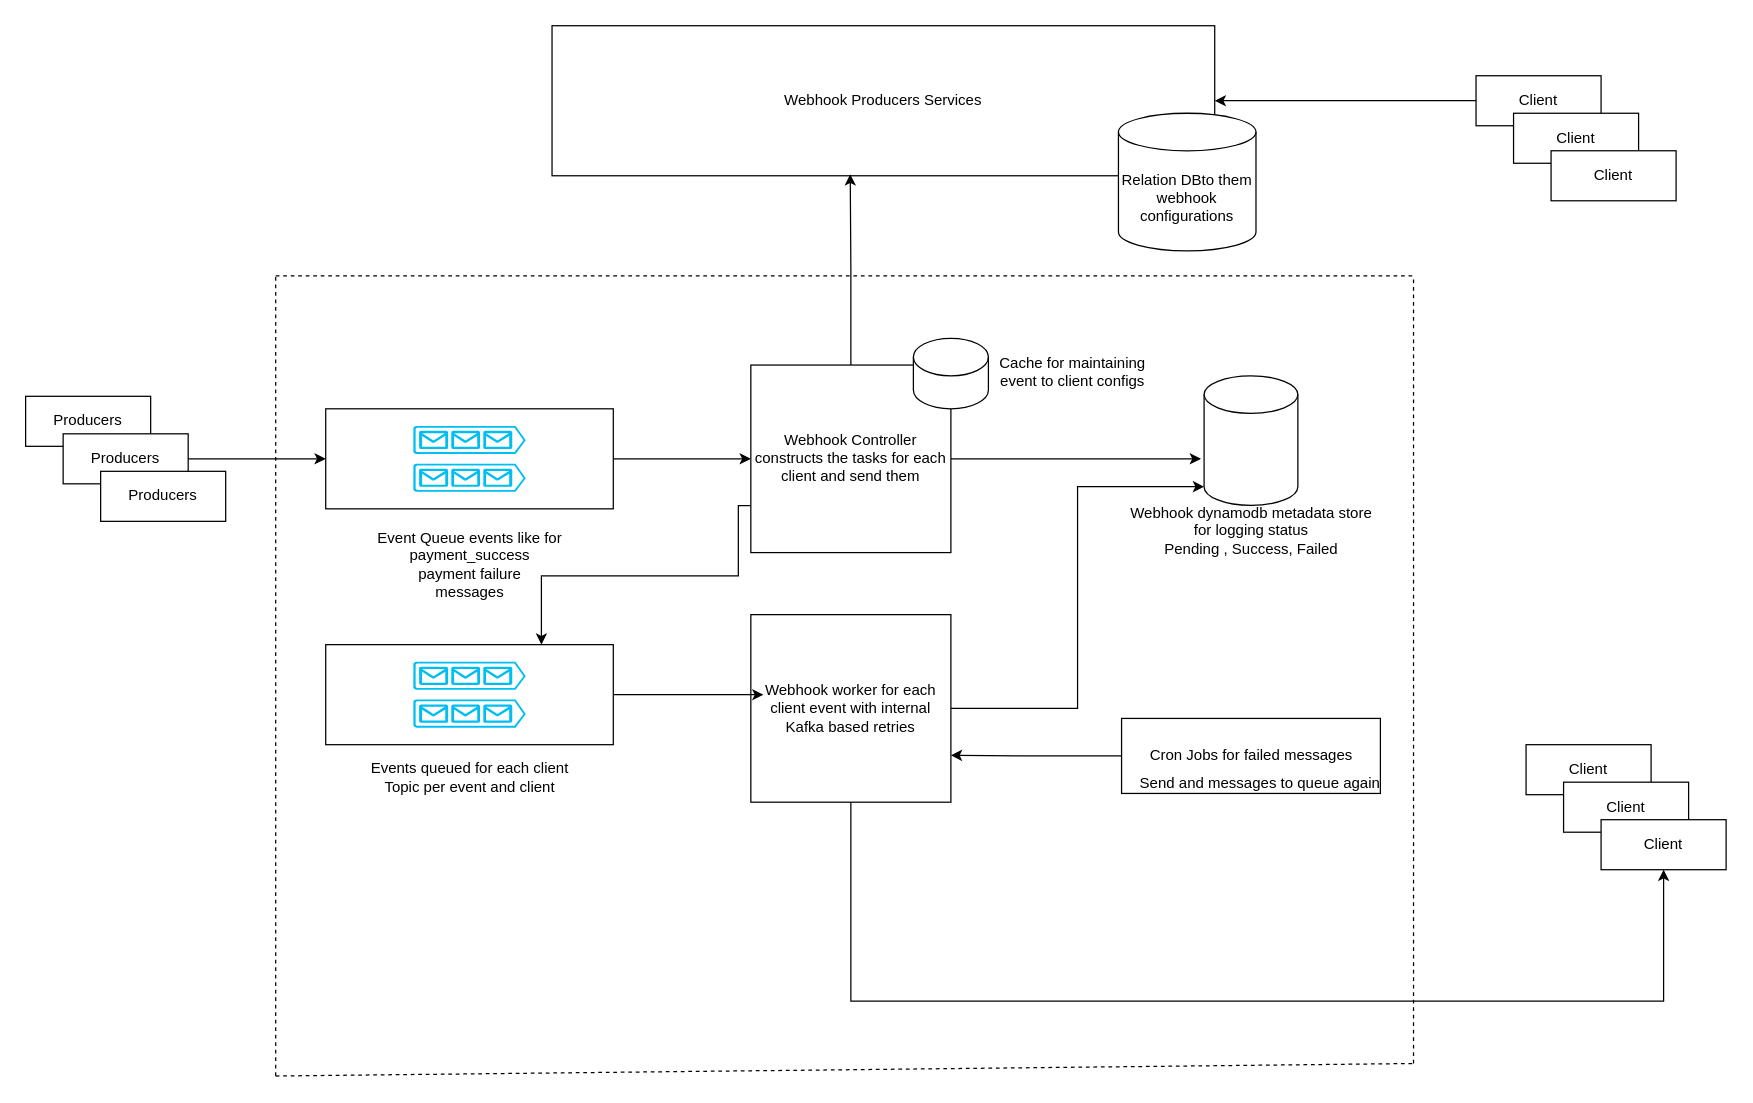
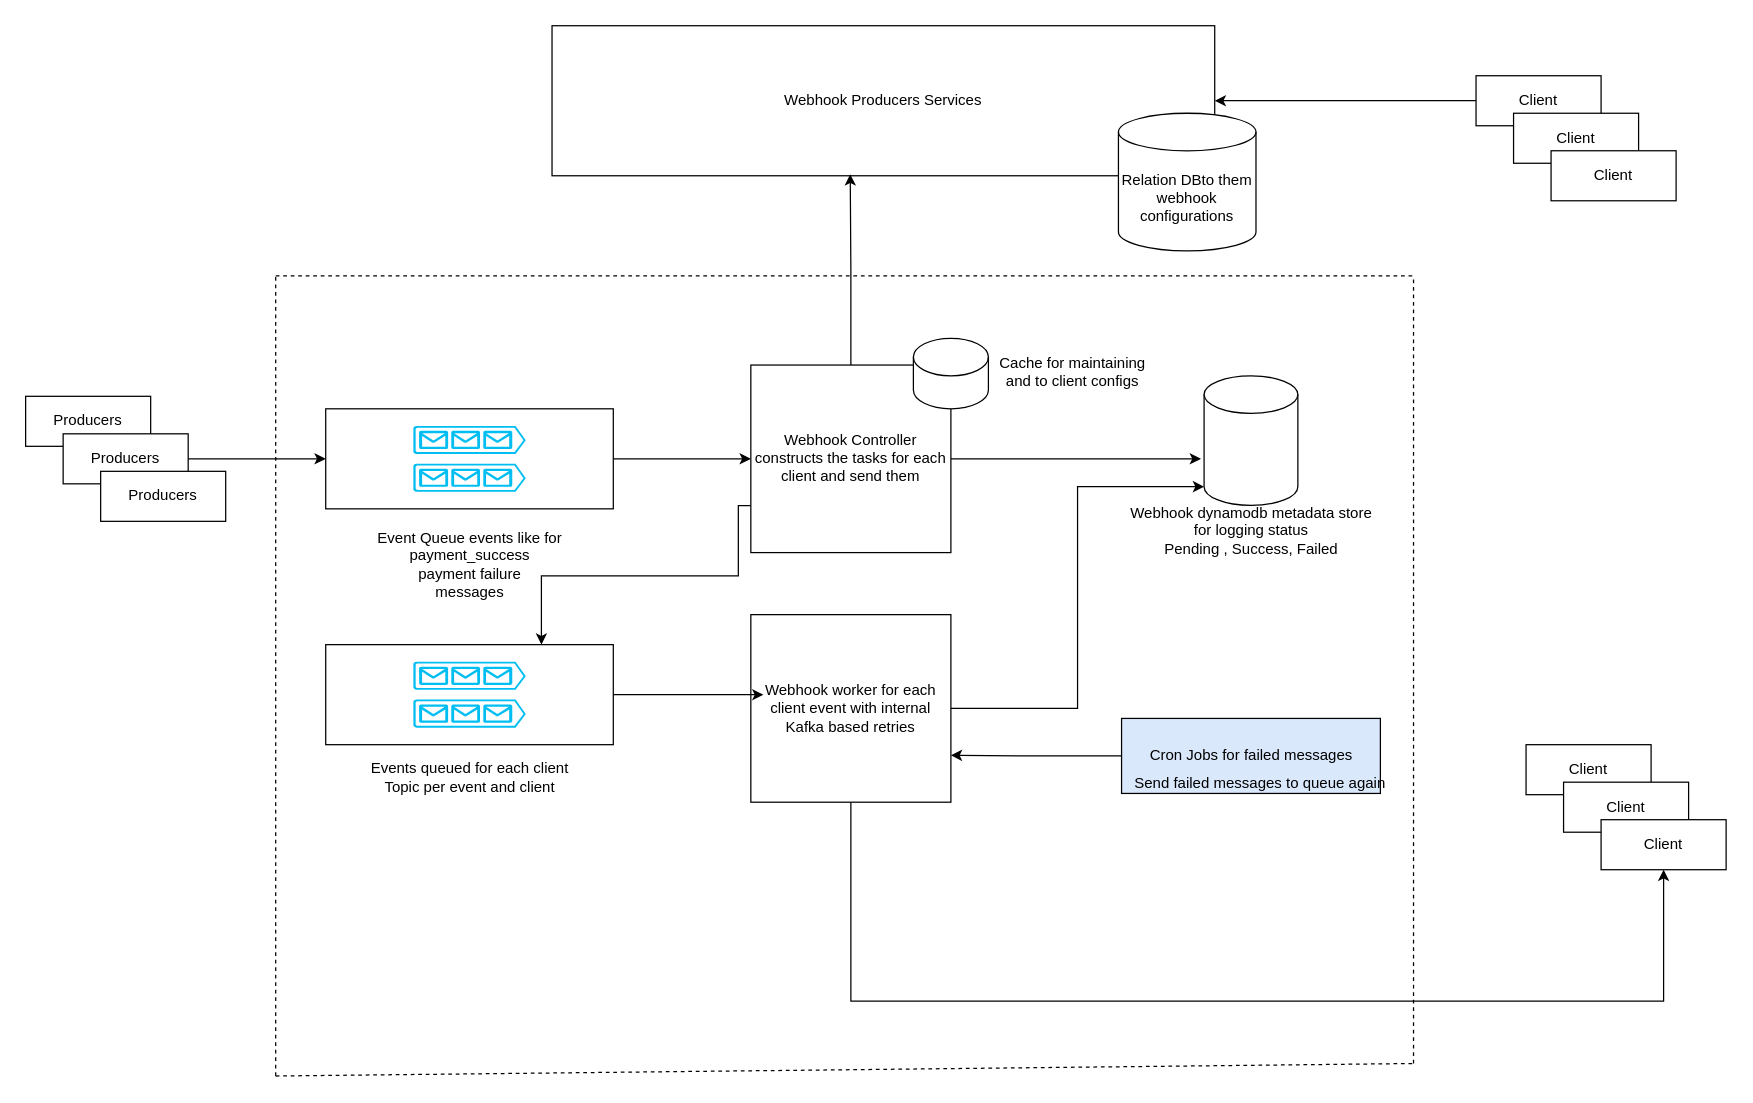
(1073, 372) -> (1073, 372)
(1251, 756) -> (1251, 756)
(1260, 783) -> (1260, 783)
